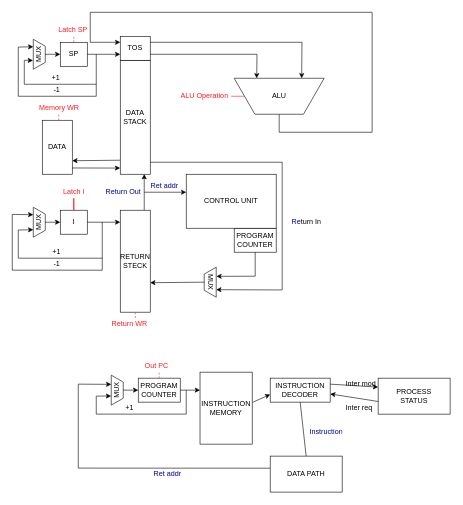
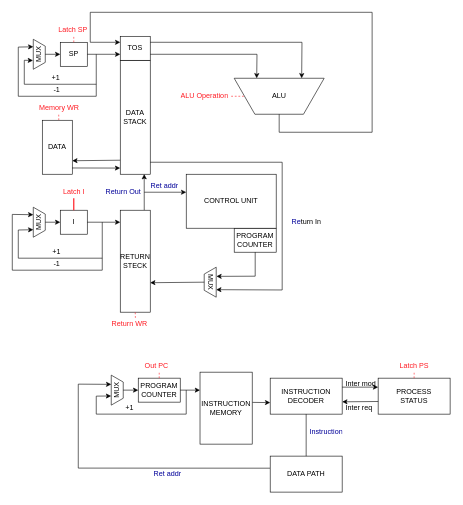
(236, 96) -> (236, 96)
none -> (414, 366)
none -> (414, 375)
(300, 390) -> (306, 396)
